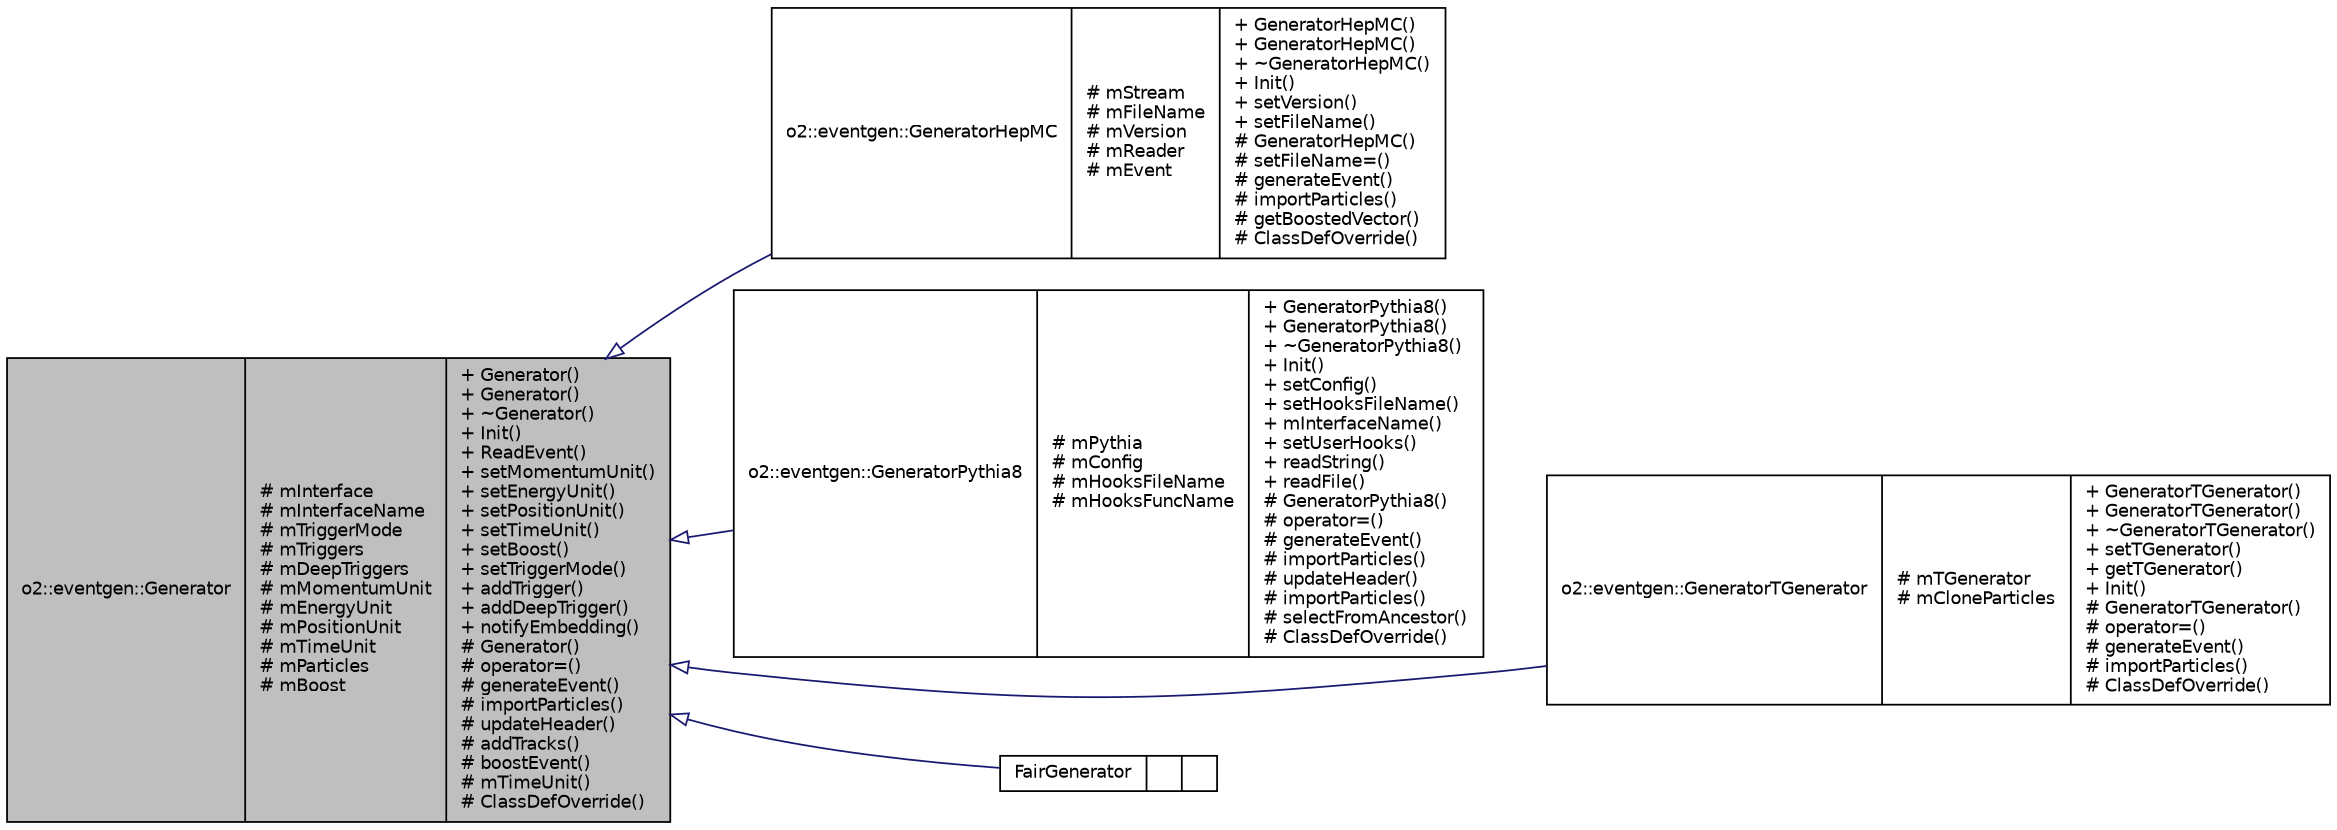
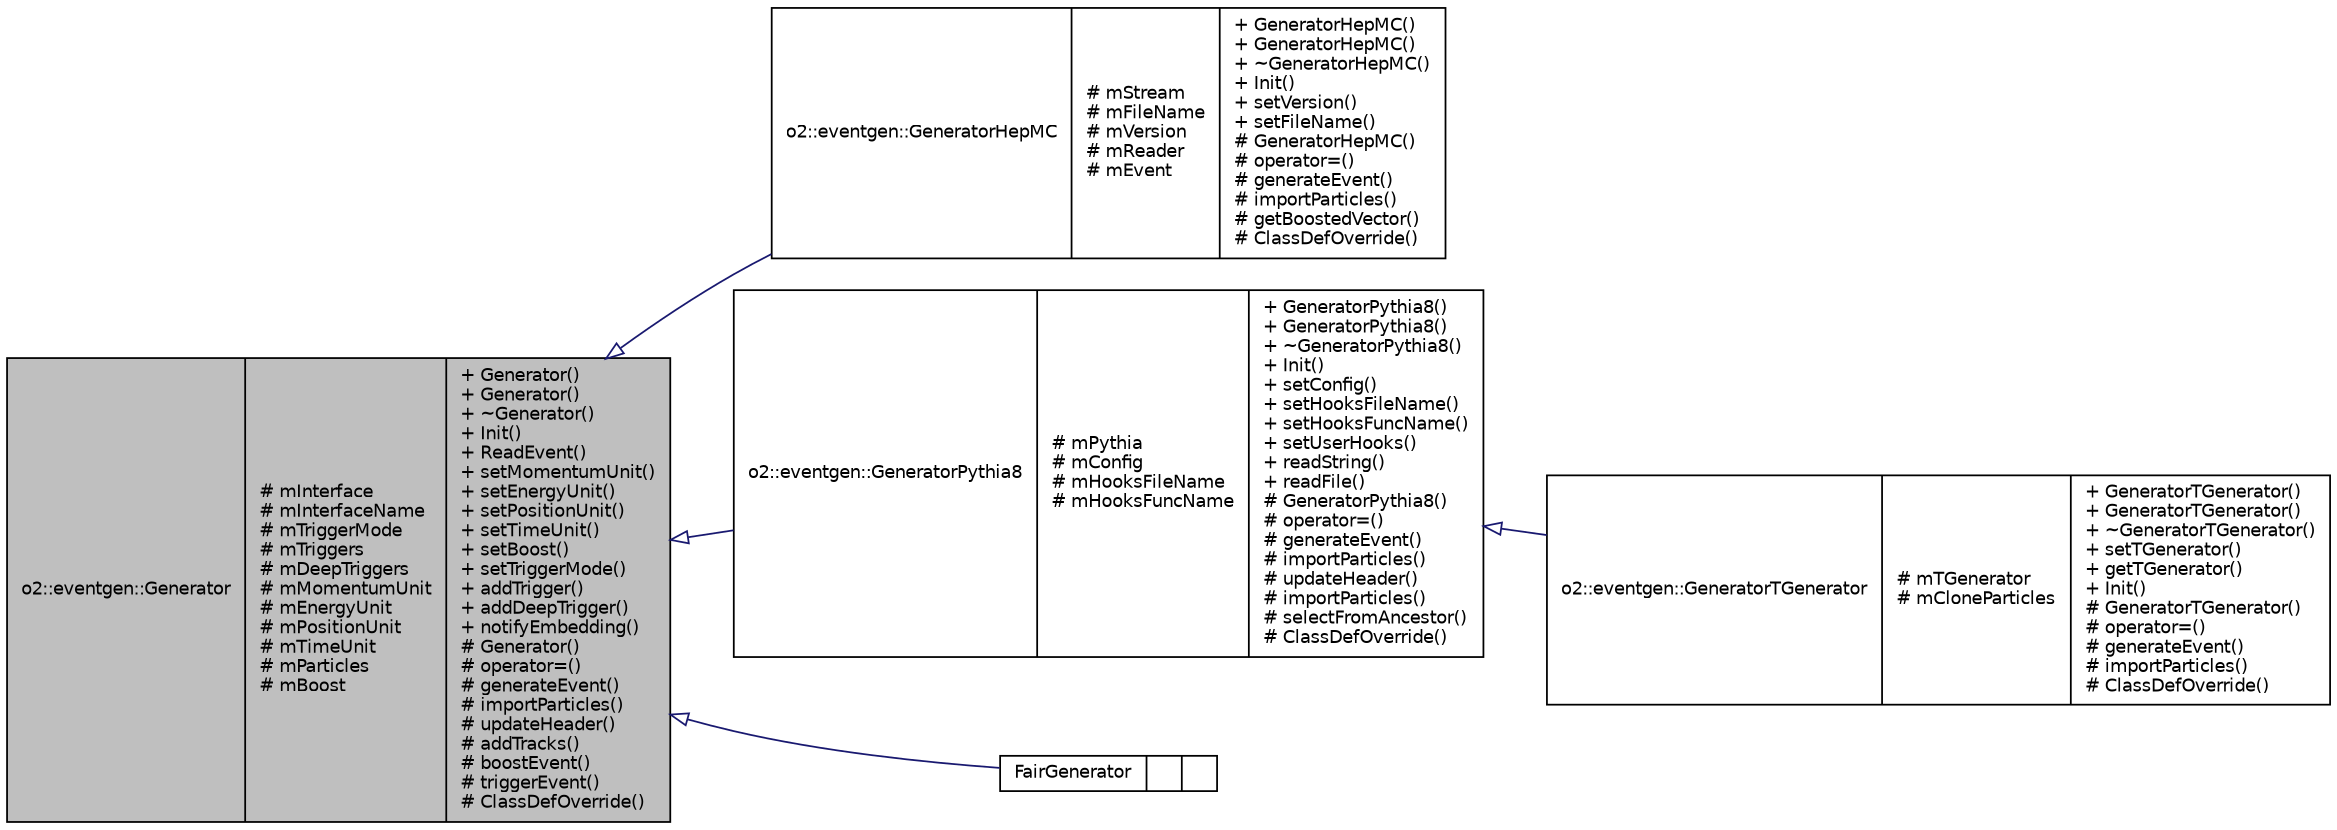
(1312, 161) -> (1295, 161)
(1353, 424) -> (1366, 424)
(1118, 697) -> (1524, 532)
(526, 783) -> (530, 783)
